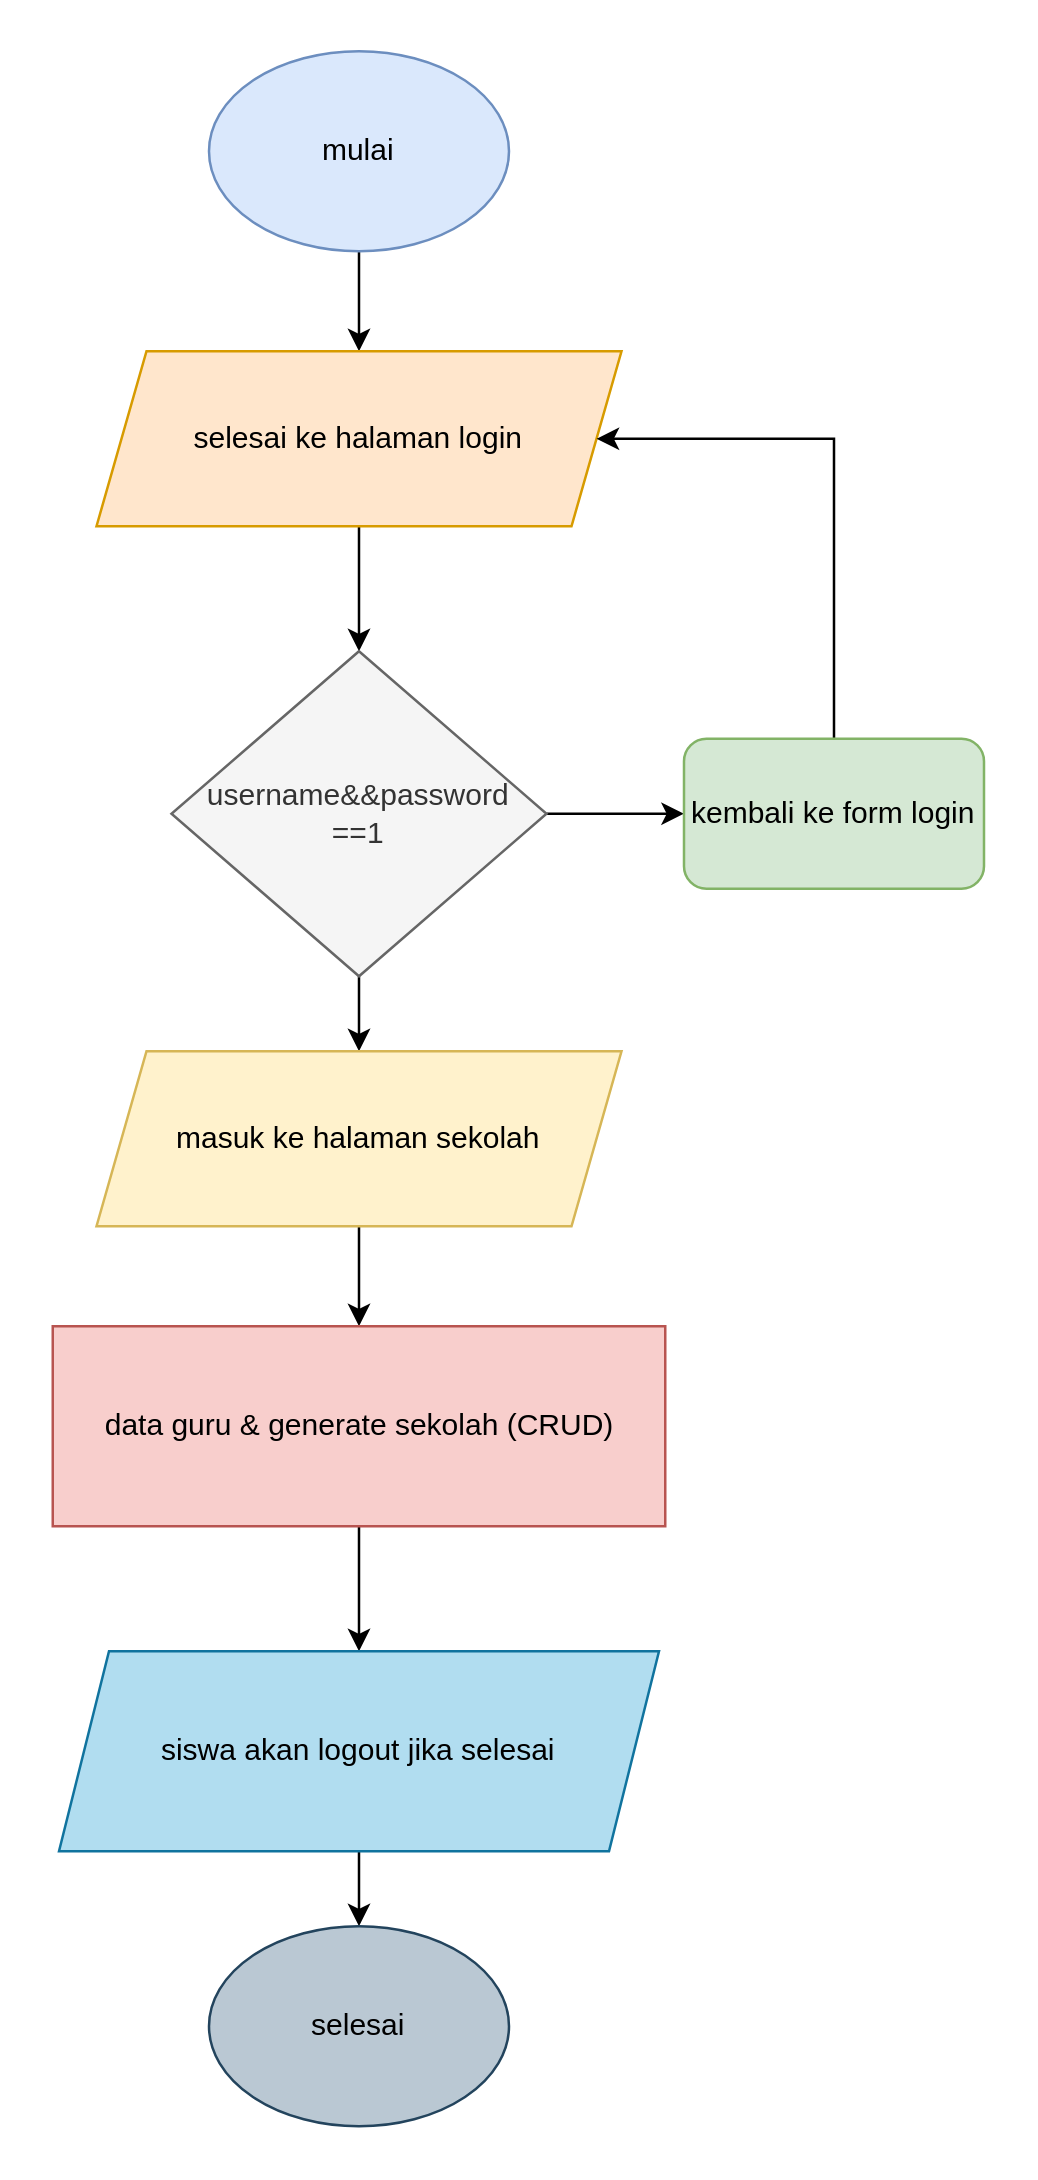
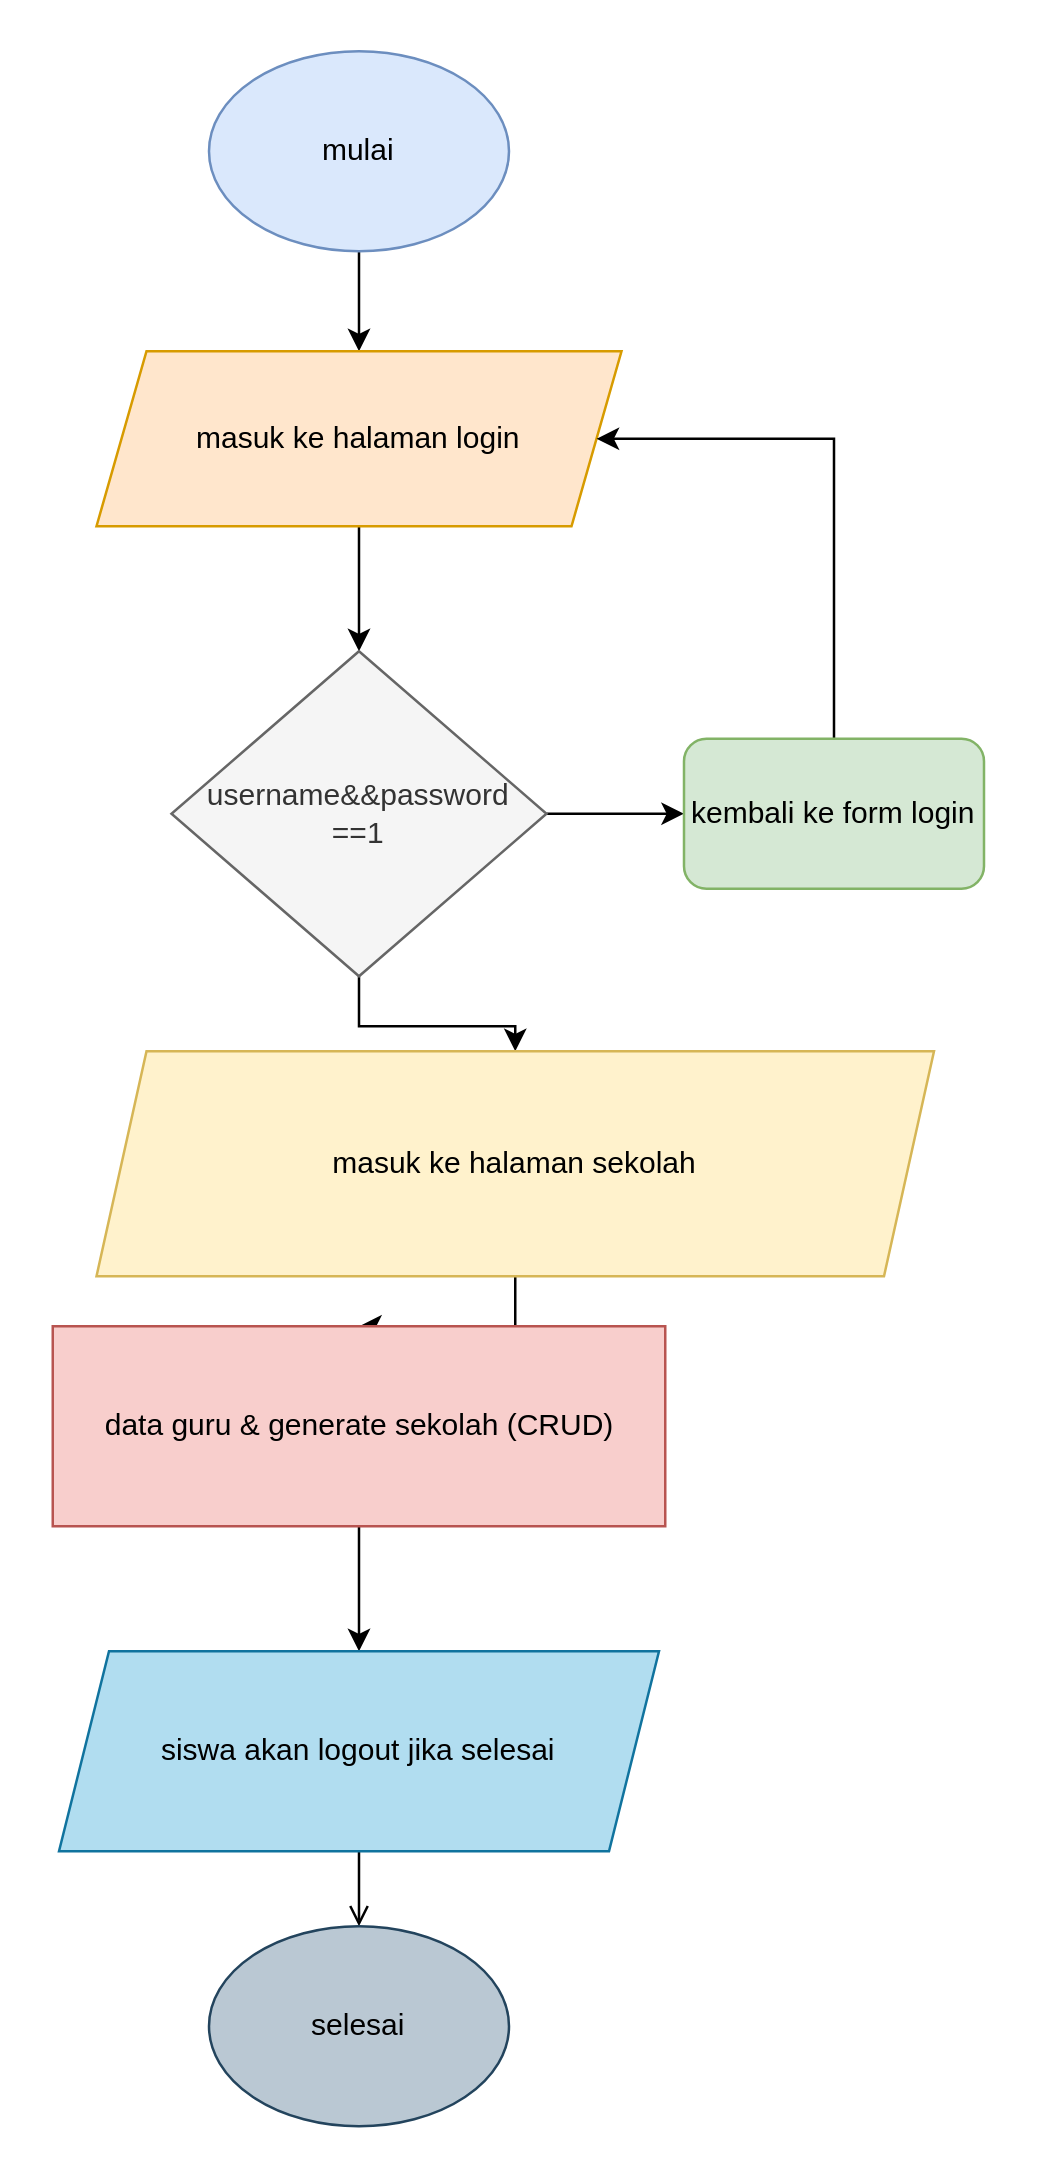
(359, 439) -> (359, 439)
(359, 1139) -> (515, 1164)
(359, 1908) -> (359, 1912)
